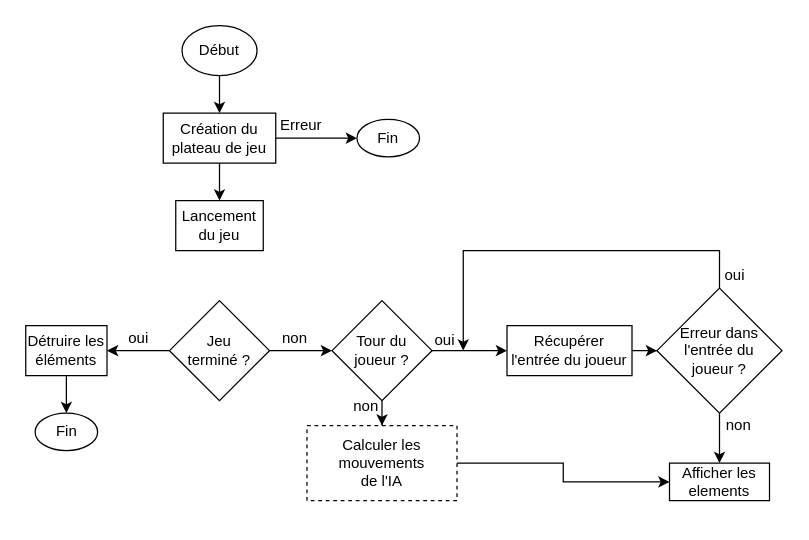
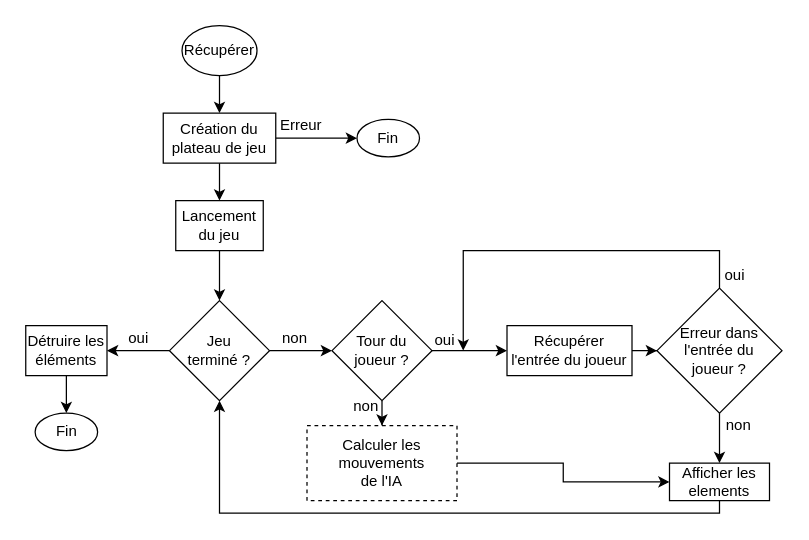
(219, 51) -> (219, 51)
none -> (219, 272)
none -> (423, 513)
